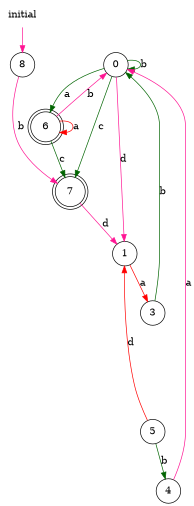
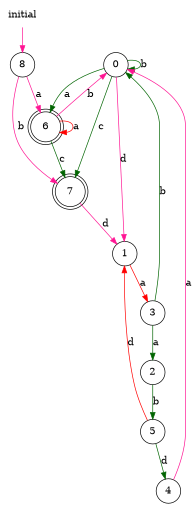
none -> (32, 91)
none -> (153, 372)
(164, 461) -> (164, 461)
